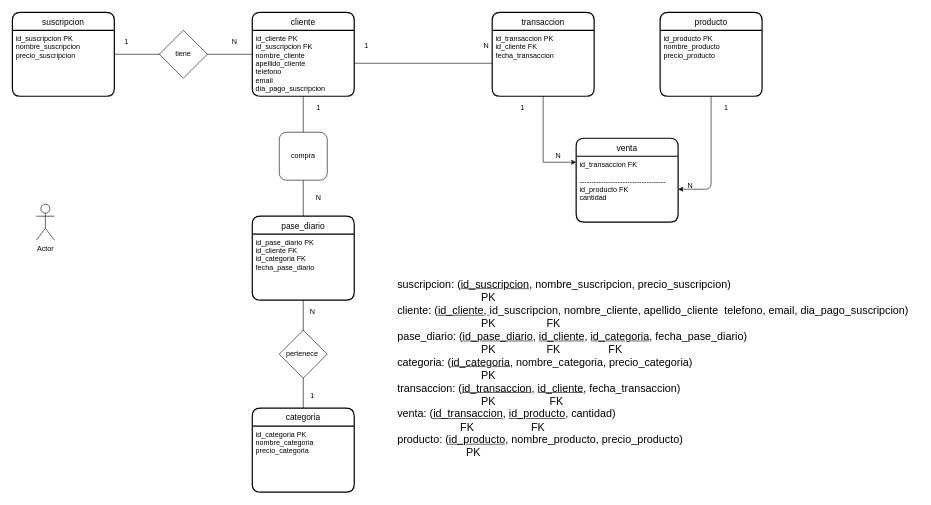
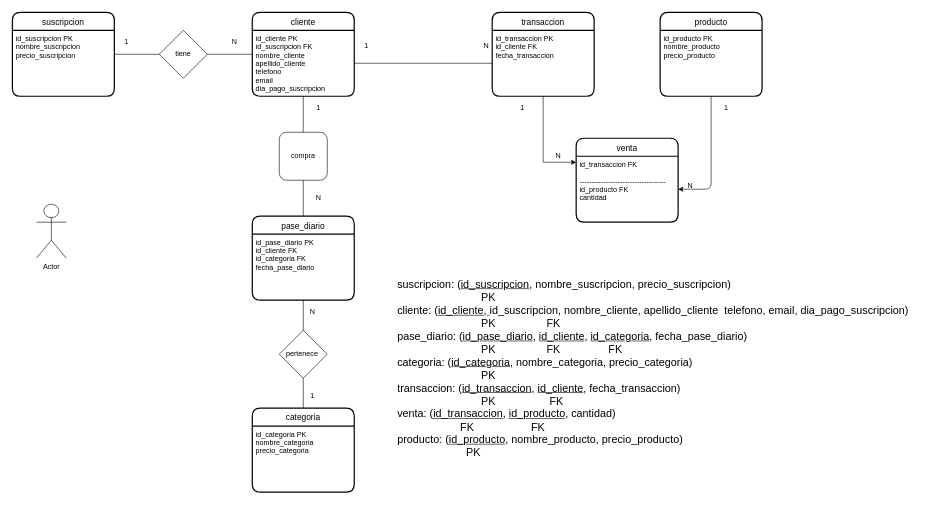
(45, 222) -> (51, 231)
